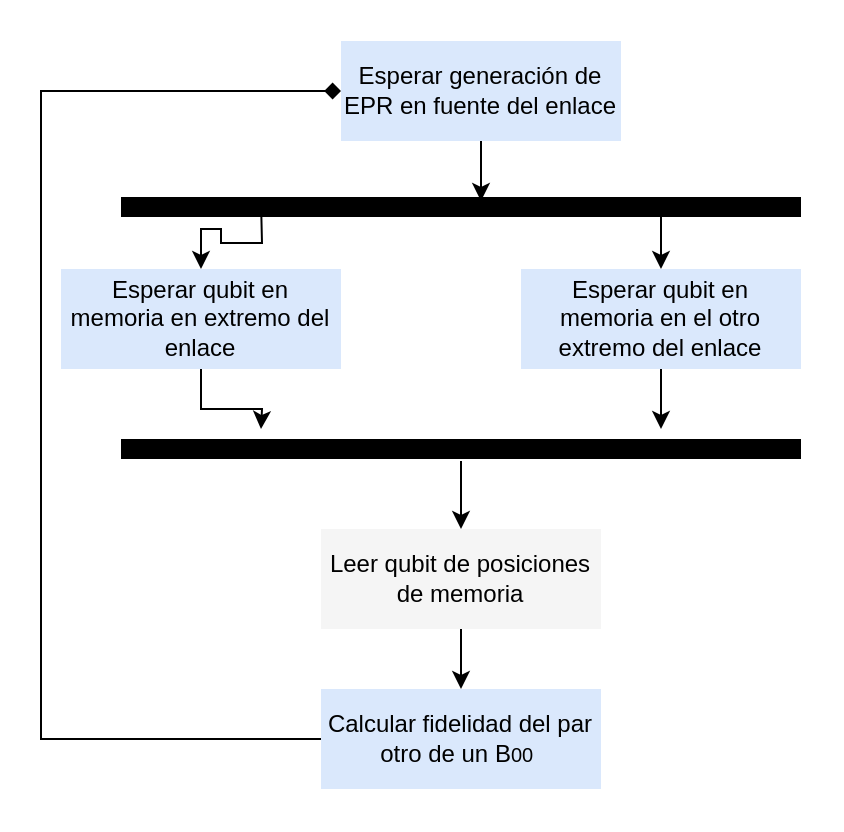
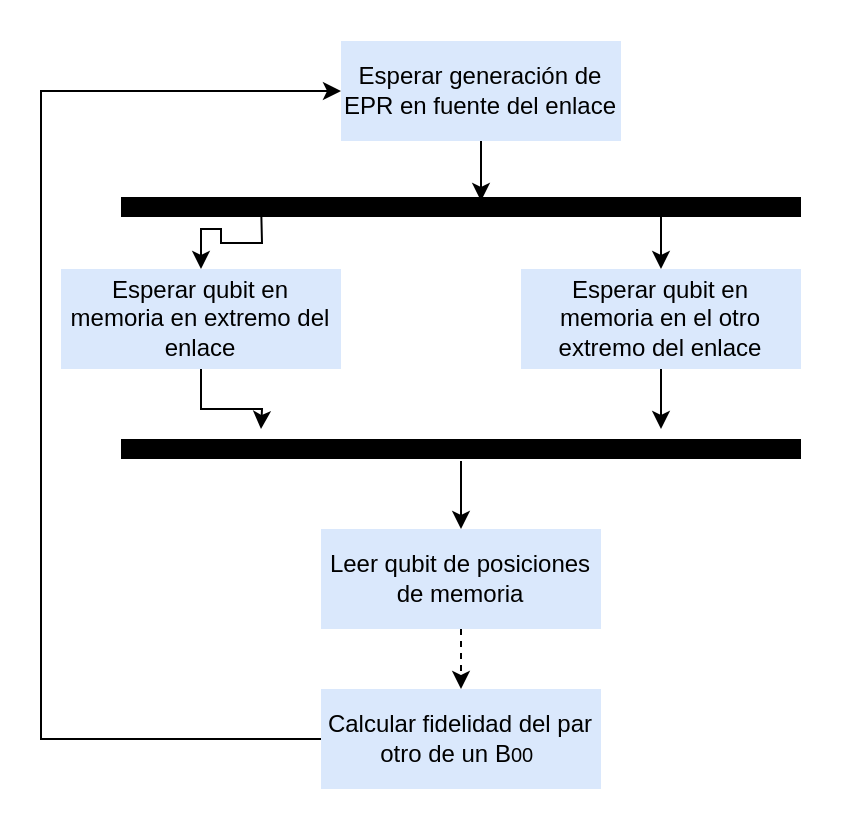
(324, 91) -> (325, 91)
(461, 579) -> (461, 579)
(461, 654) -> (461, 654)
